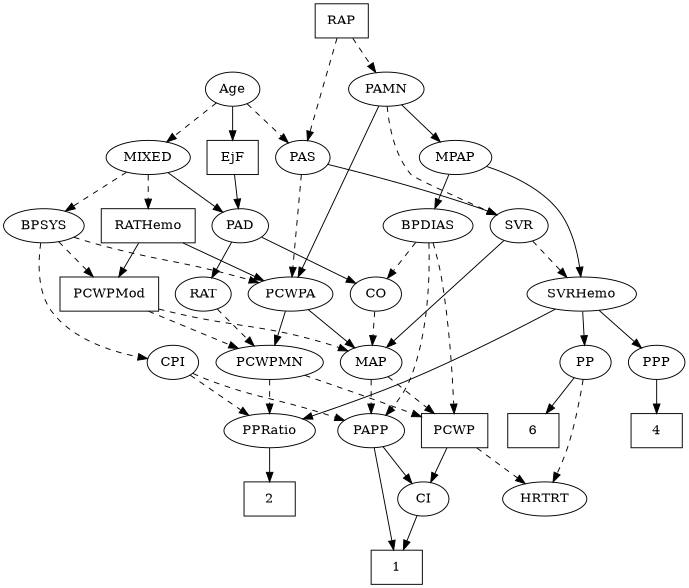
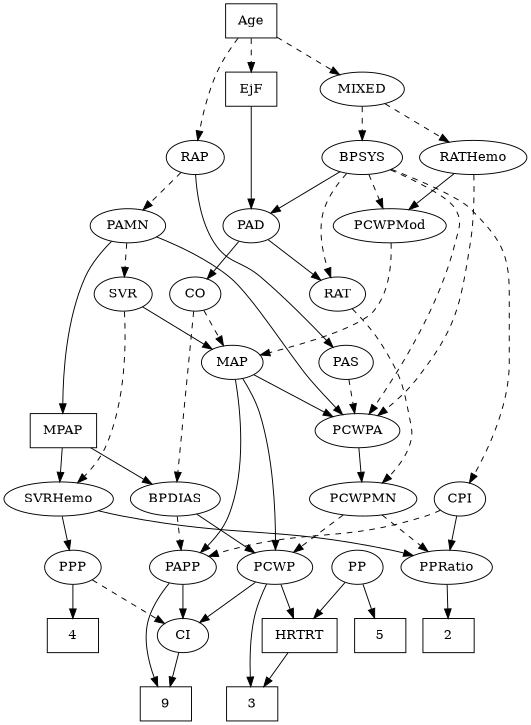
(342, 21) -> (195, 157)
(324, 85) -> (245, 266)
(233, 89) -> (251, 21)
(233, 119) -> (251, 50)
(264, 120) -> (213, 82)
(456, 157) -> (63, 431)
(408, 186) -> none
(192, 190) -> (310, 190)
none -> (322, 218)
(148, 226) -> (473, 157)
(405, 257) -> (186, 392)
(215, 258) -> (458, 304)
(109, 294) -> (390, 226)
(448, 323) -> (230, 537)
(583, 324) -> none
(328, 326) -> (289, 393)
(189, 328) -> none
(371, 388) -> (239, 467)
(215, 392) -> (454, 528)
(410, 394) -> (269, 457)
(573, 427) -> (333, 597)
(455, 431) -> (275, 567)
(533, 431) -> (380, 636)
(497, 463) -> (286, 597)
(545, 499) -> (300, 636)
(397, 567) -> (166, 704)
none -> (124, 599)
none -> (252, 704)
